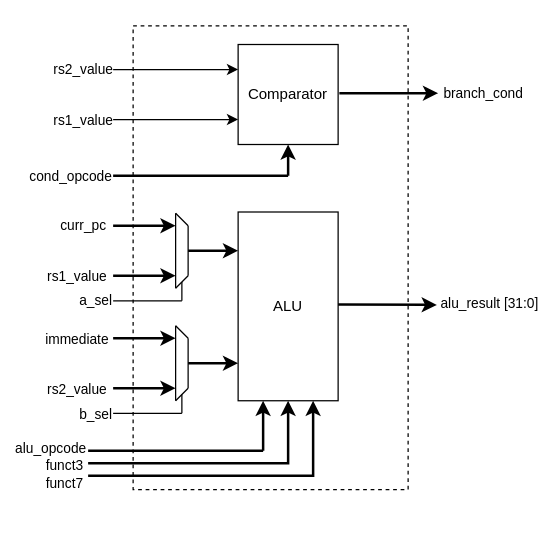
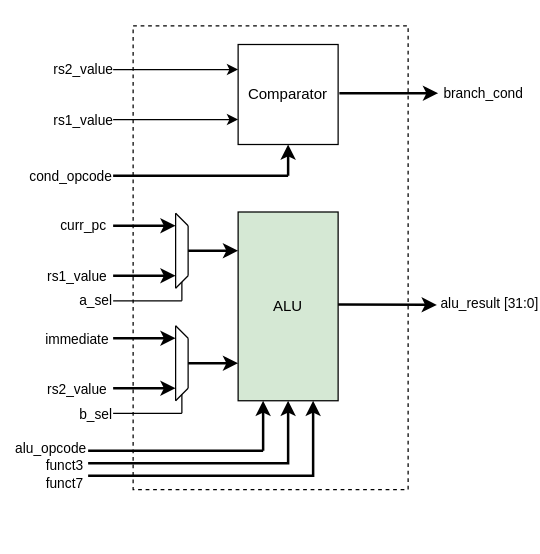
(288, 306) -> (288, 306)
